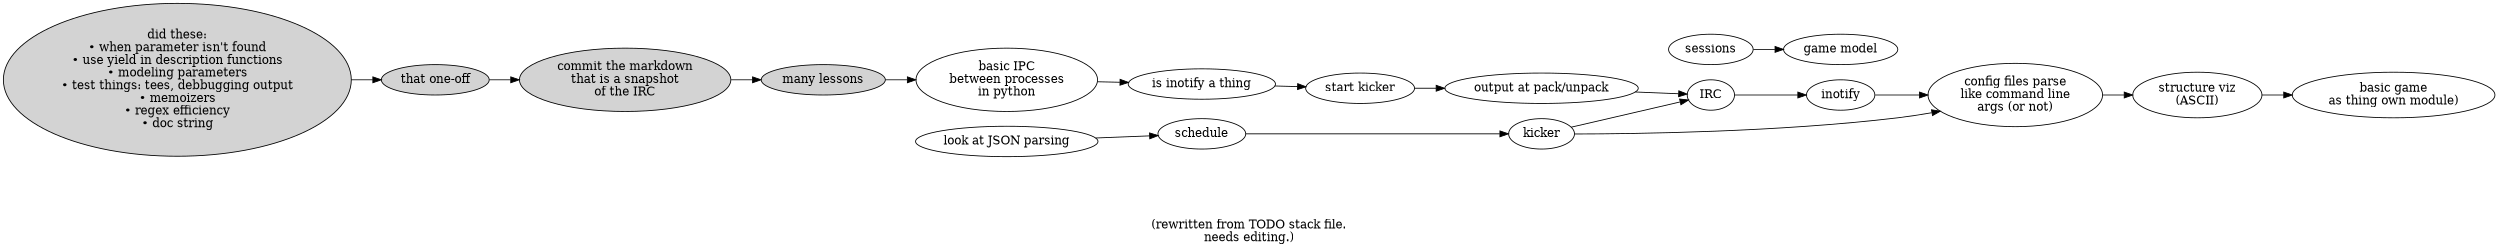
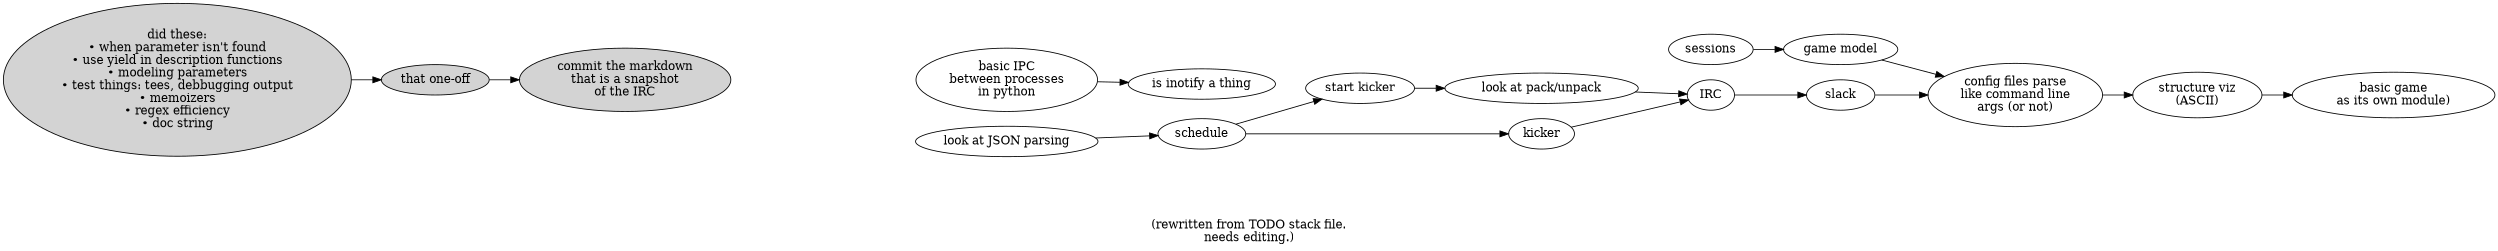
(823, 80) -> none
(1286, 86) -> (1275, 113)
(1542, 88) -> (1542, 88)
(1841, 95) -> (1841, 95)
(2394, 95) -> (2394, 95)
(1754, 129) -> (1909, 67)
